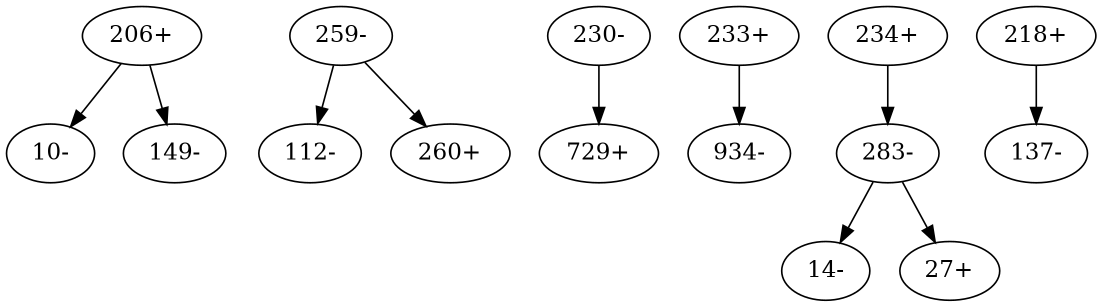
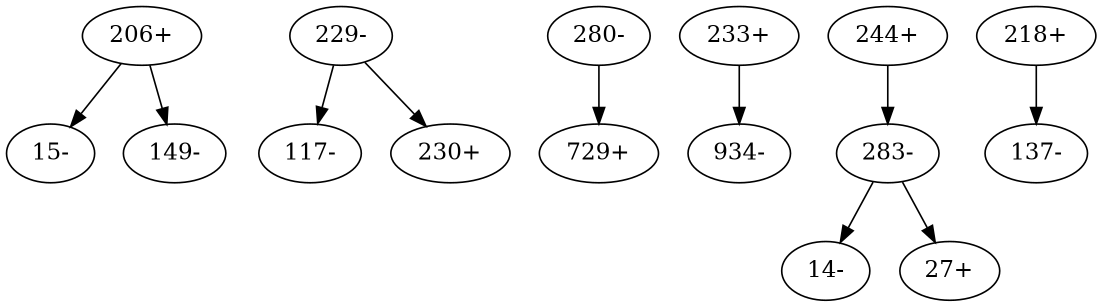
(341, 36) -> (341, 36)
(599, 36) -> (599, 36)
(888, 36) -> (888, 36)
(51, 153) -> (51, 153)
(310, 153) -> (310, 153)
(450, 153) -> (450, 153)
